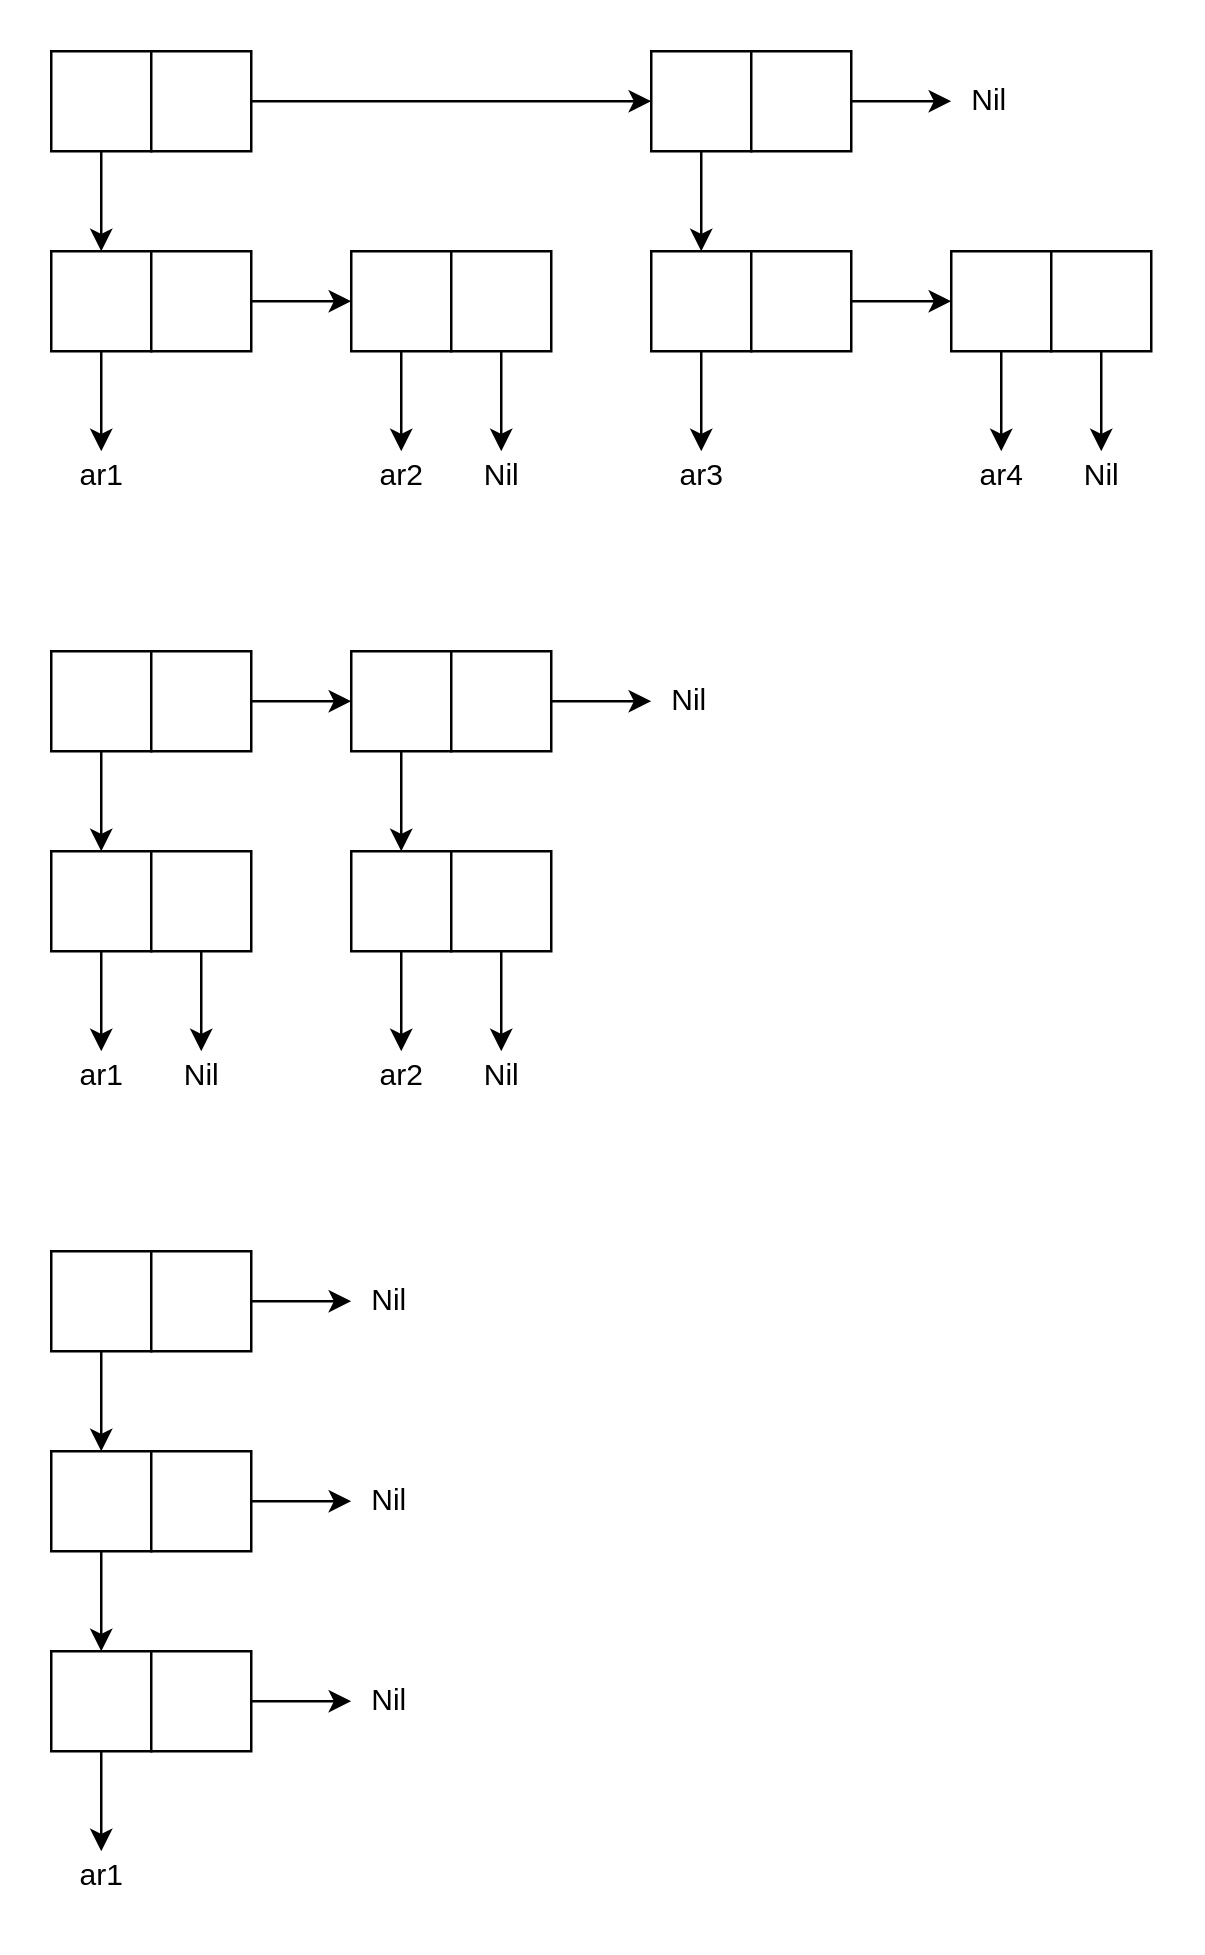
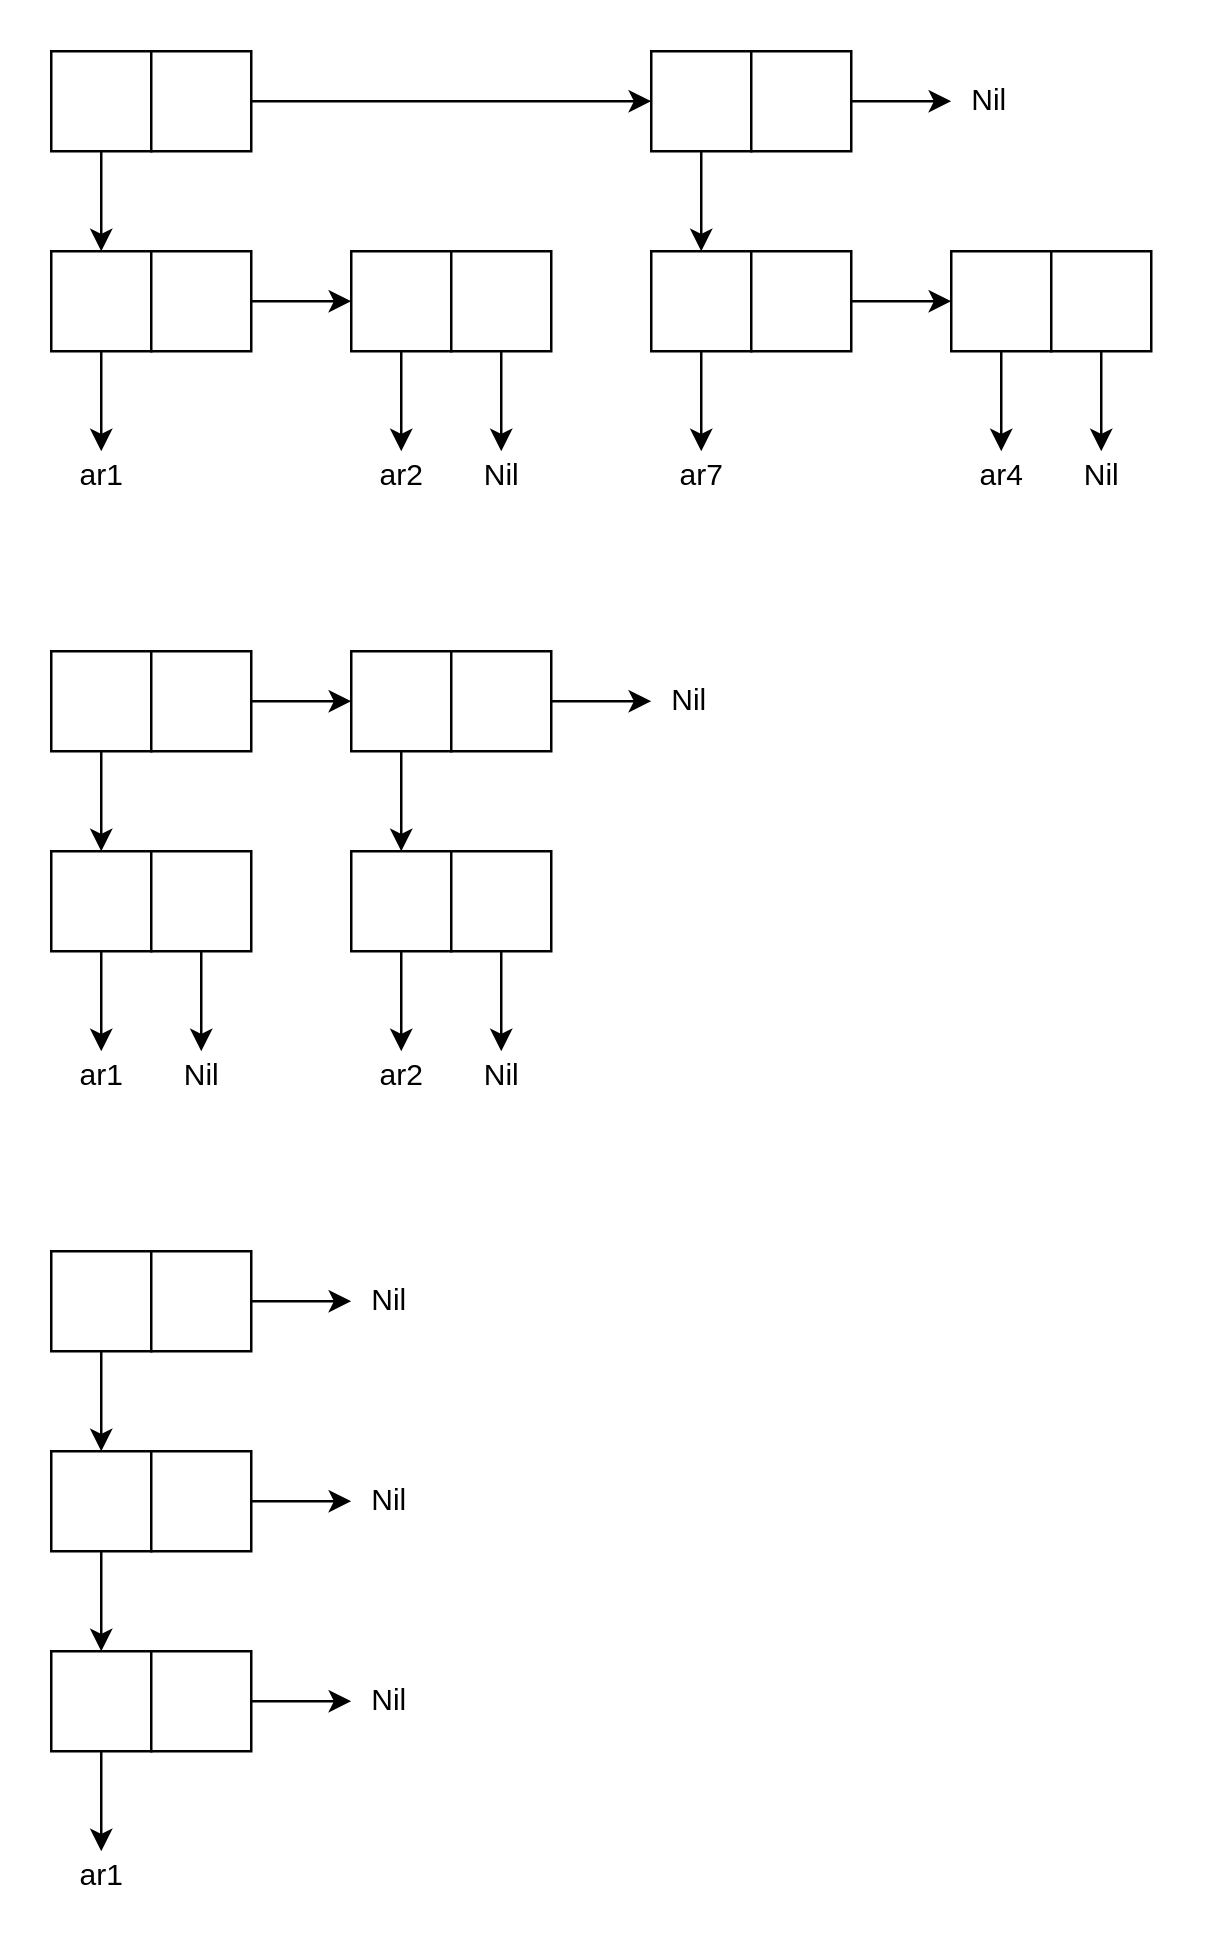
(703, 476) -> (703, 476)
